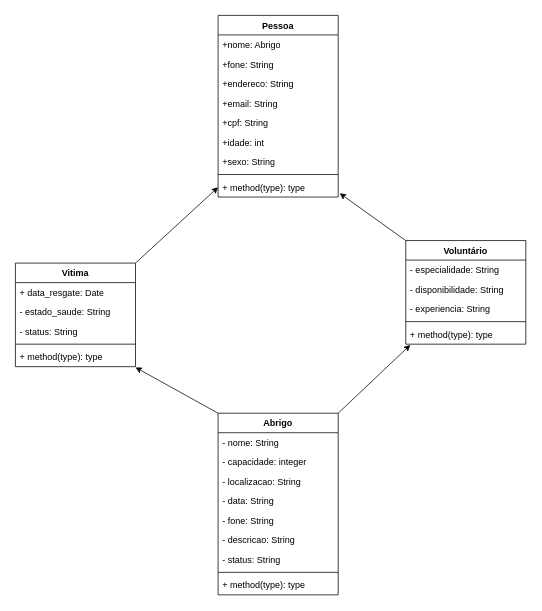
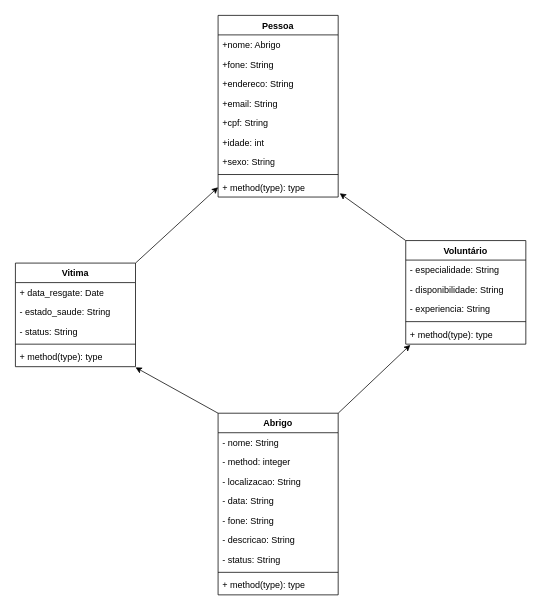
(269, 463) -> (261, 463)
